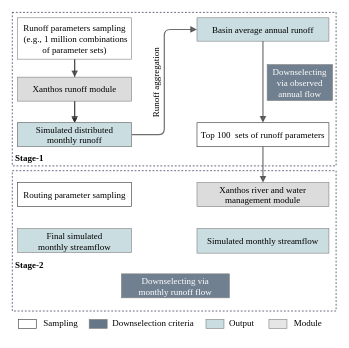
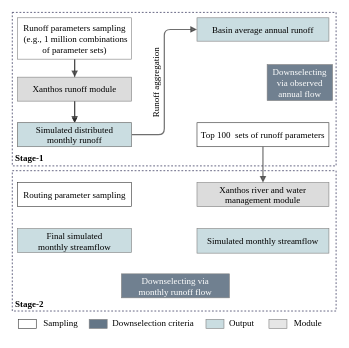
(263, 78) -> none
(43, 265) -> (43, 304)
